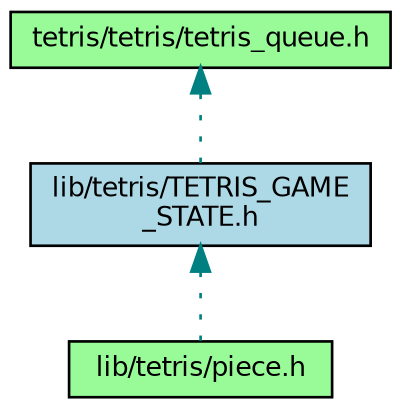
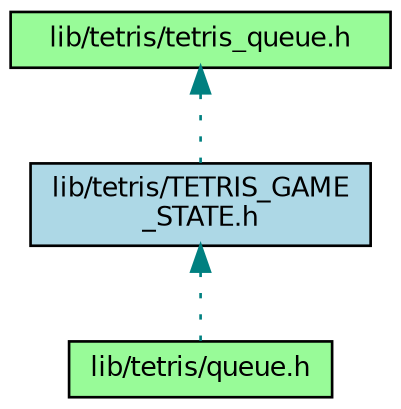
(201, 40) -> (201, 40)
(201, 369) -> (201, 369)
